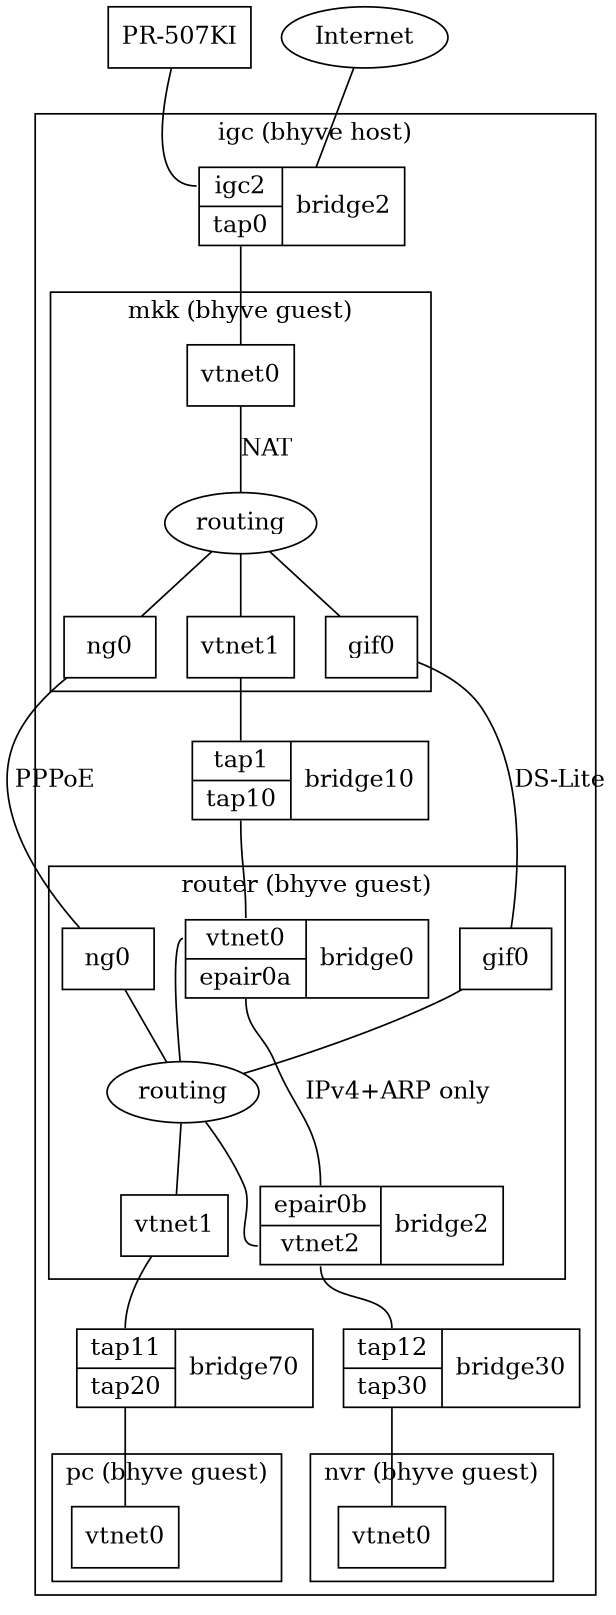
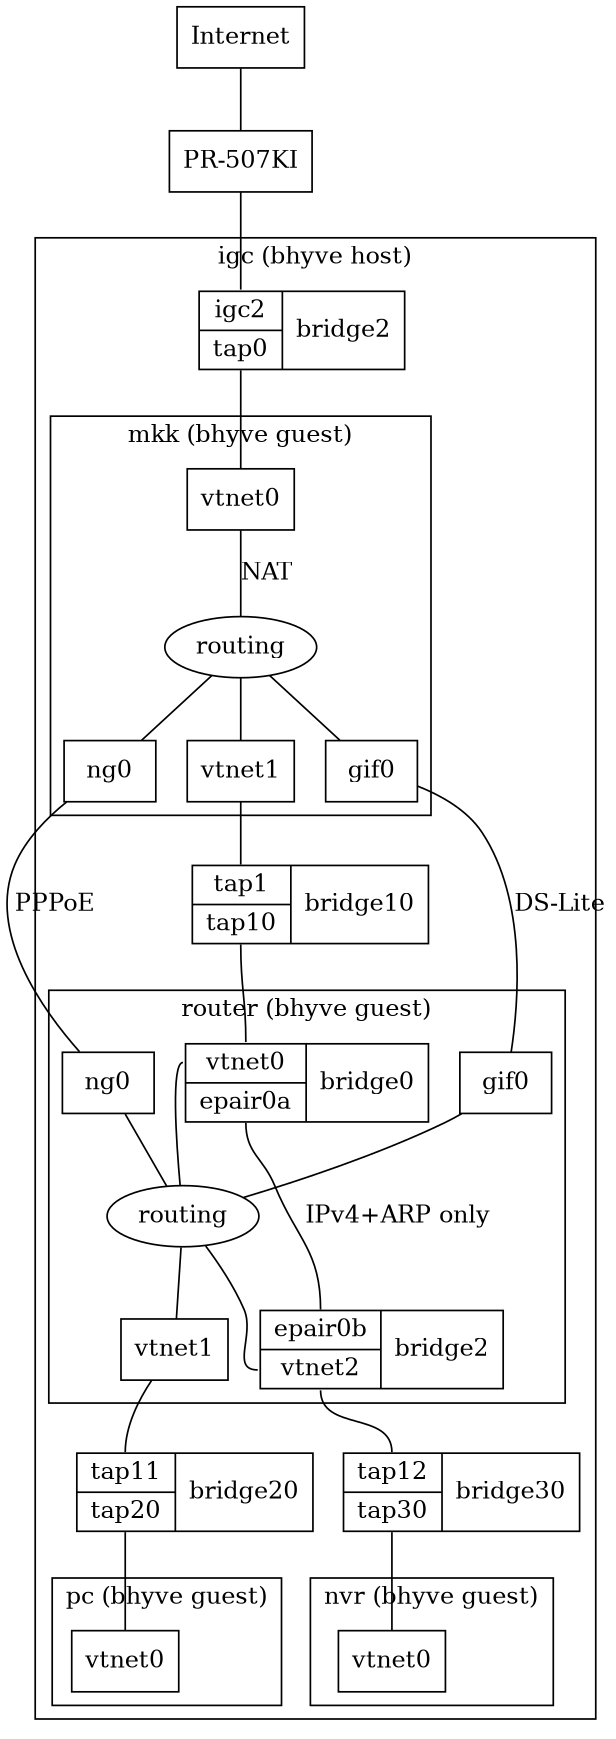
(365, 37) -> (241, 37)
(332, 125) -> (241, 100)
(244, 1367) -> (244, 1491)
